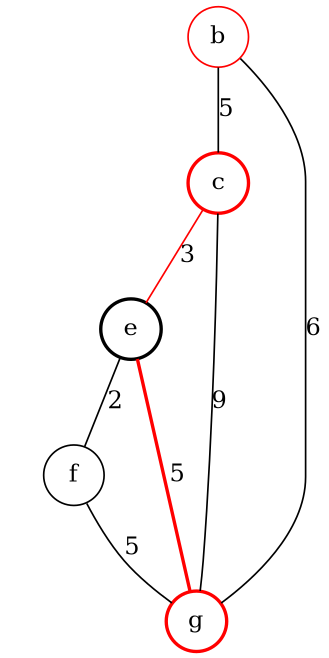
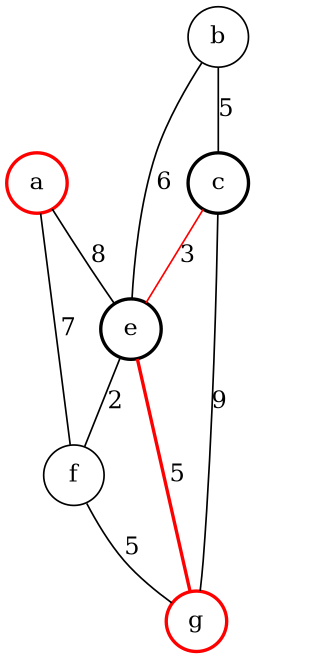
(218, 37) -> (218, 37)
none -> (37, 183)
(218, 183) -> (218, 183)
(306, 336) -> (150, 176)
